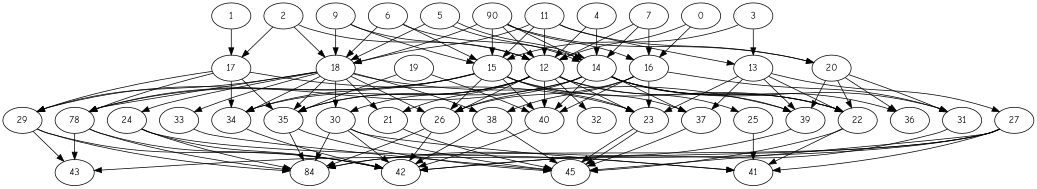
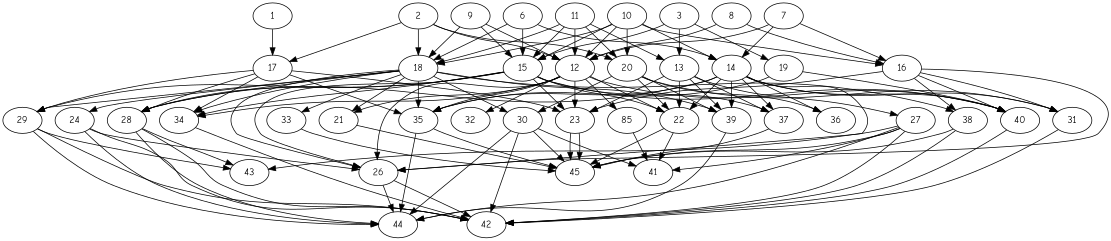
(440, 16) -> none
(492, 16) -> (627, 16)
(597, 16) -> none
(701, 16) -> (732, 16)
none -> (715, 34)
none -> (558, 45)
(444, 94) -> (578, 93)
(75, 120) -> (127, 120)
(753, 120) -> (627, 120)
(433, 155) -> (220, 152)
(310, 173) -> (398, 225)
